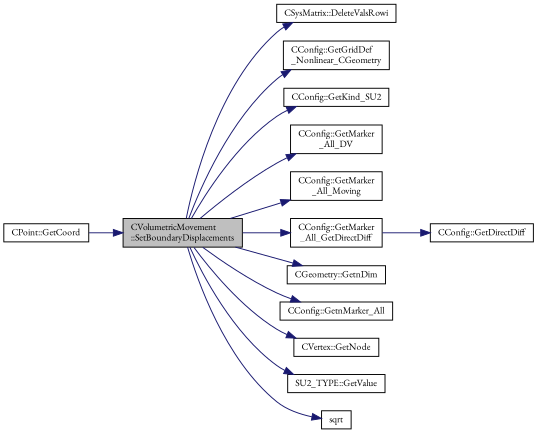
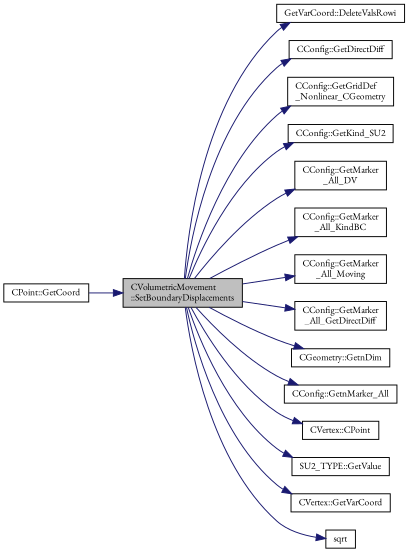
(336, 13) -> (341, 13)
none -> (341, 222)
(401, 233) -> (215, 162)
(336, 347) -> (341, 430)
none -> (341, 503)
